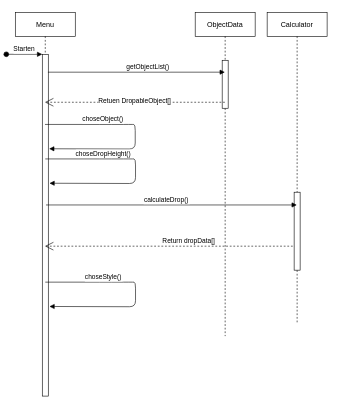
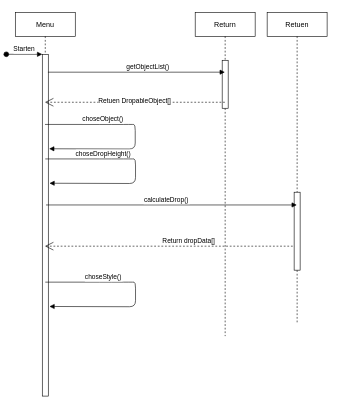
(225, 25) -> (225, 25)
(297, 25) -> (297, 25)
